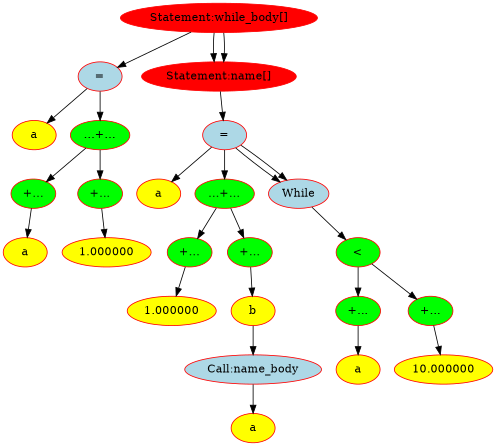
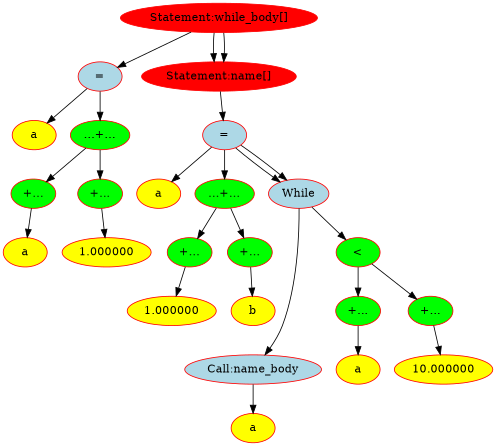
(253, 336) -> (294, 281)
